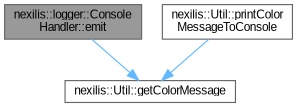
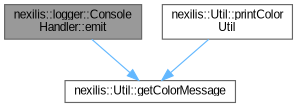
(227, 22) -> (227, 22)
